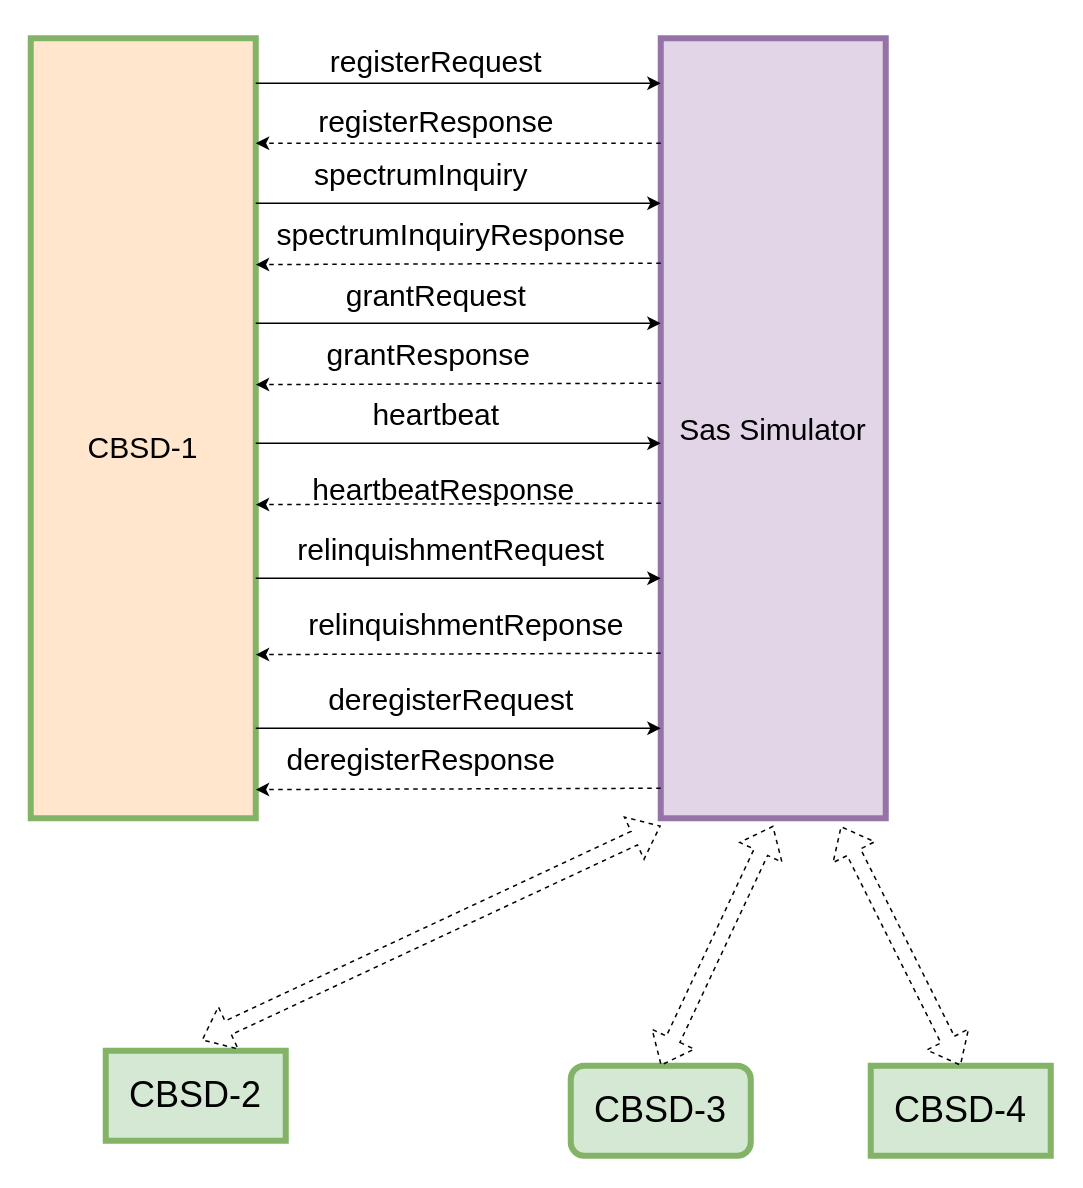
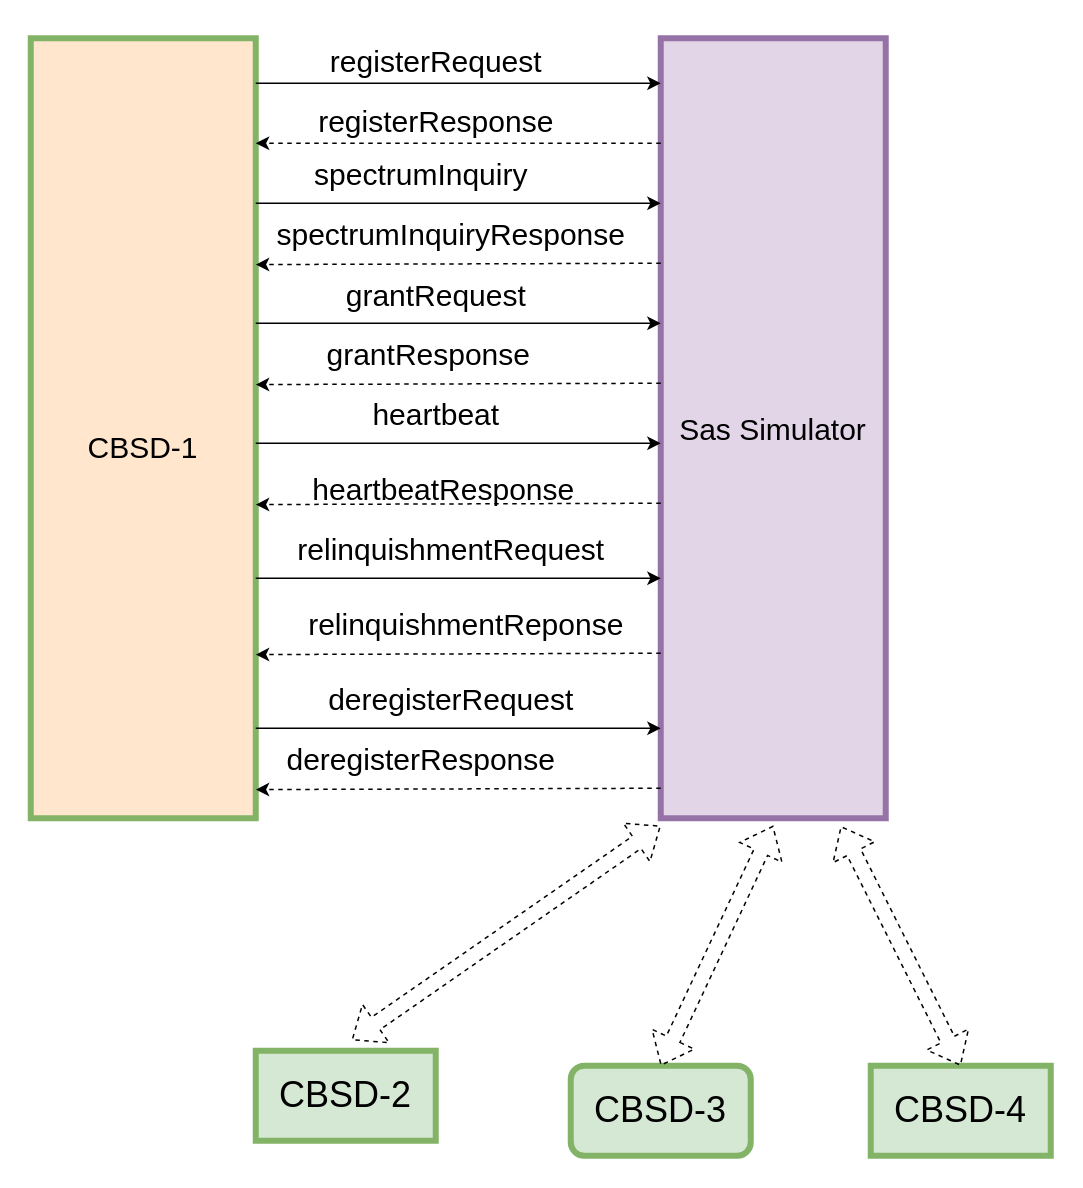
(196, 1096) -> (346, 1096)
